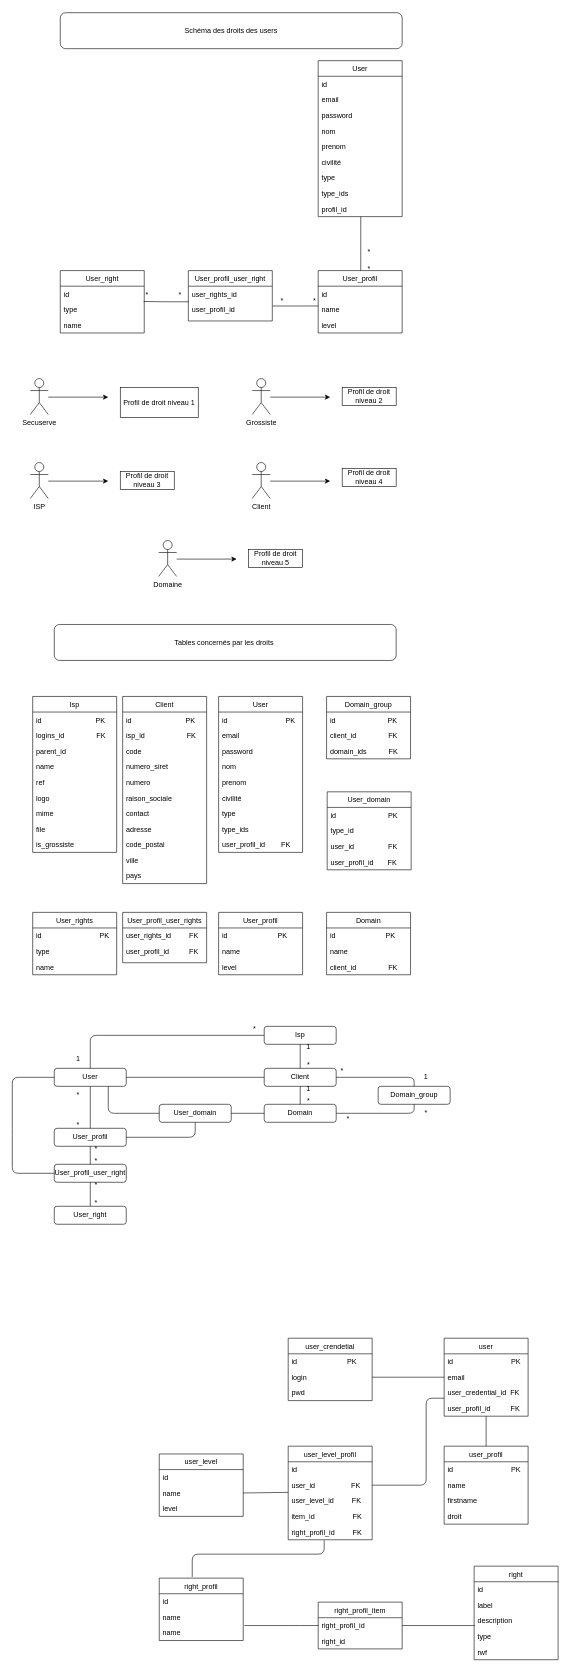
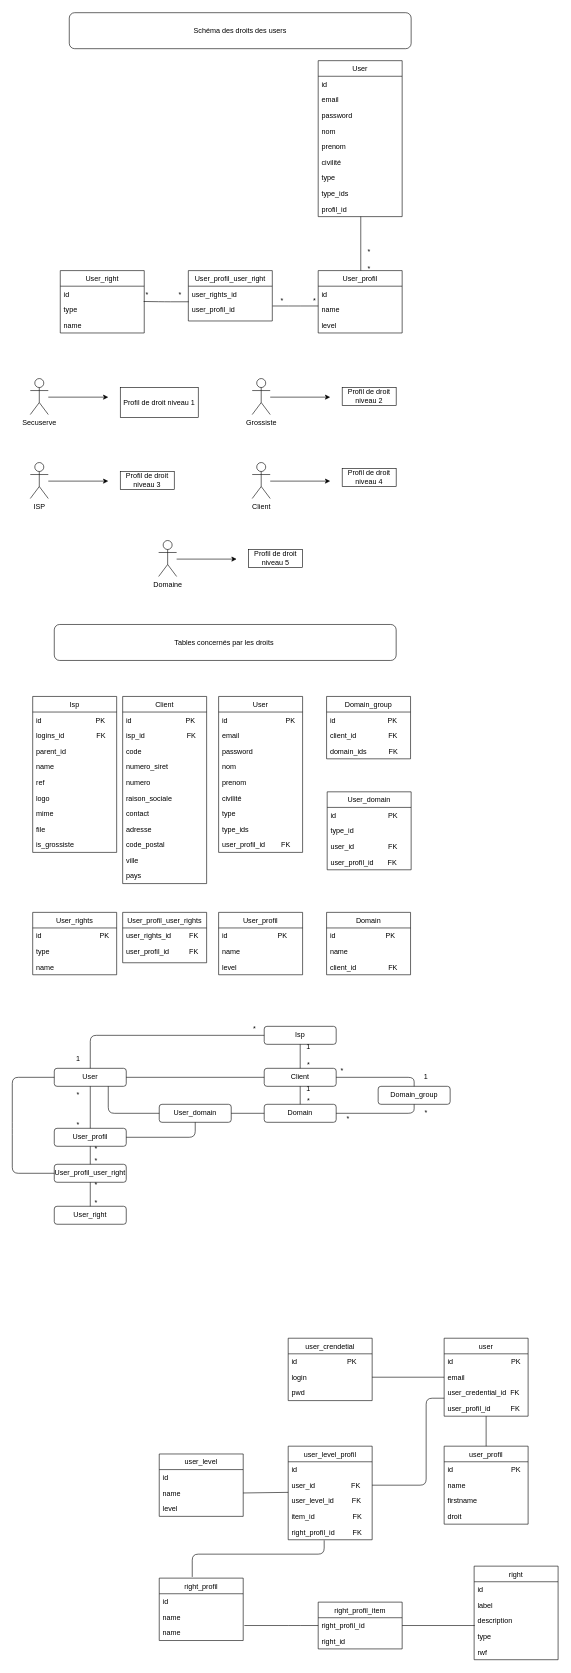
(231, 30) -> (240, 30)
